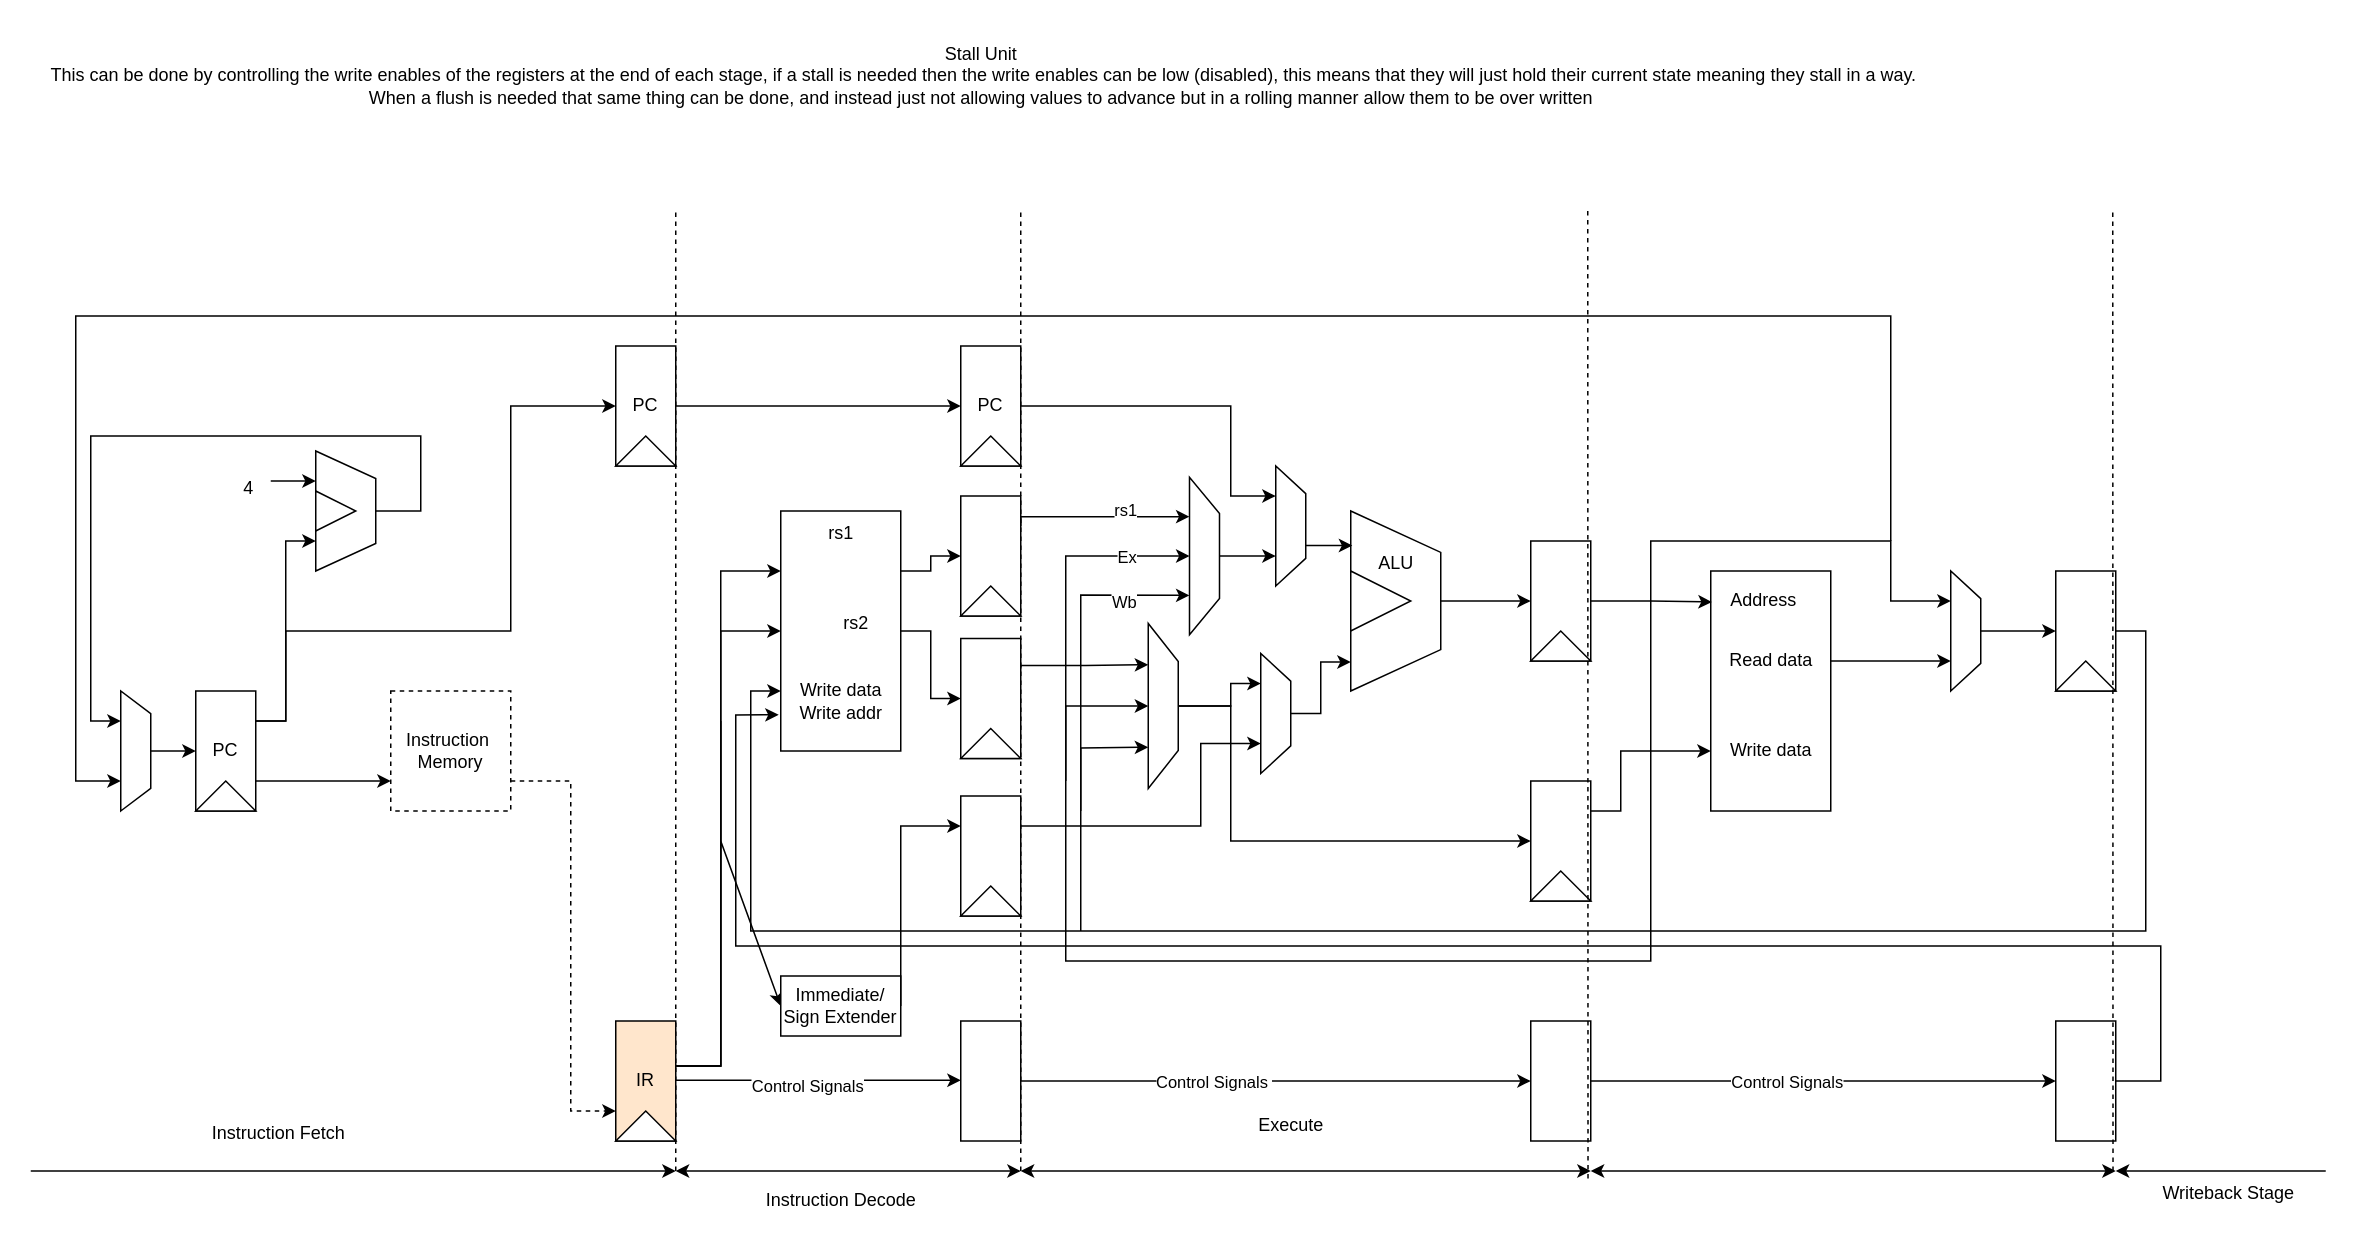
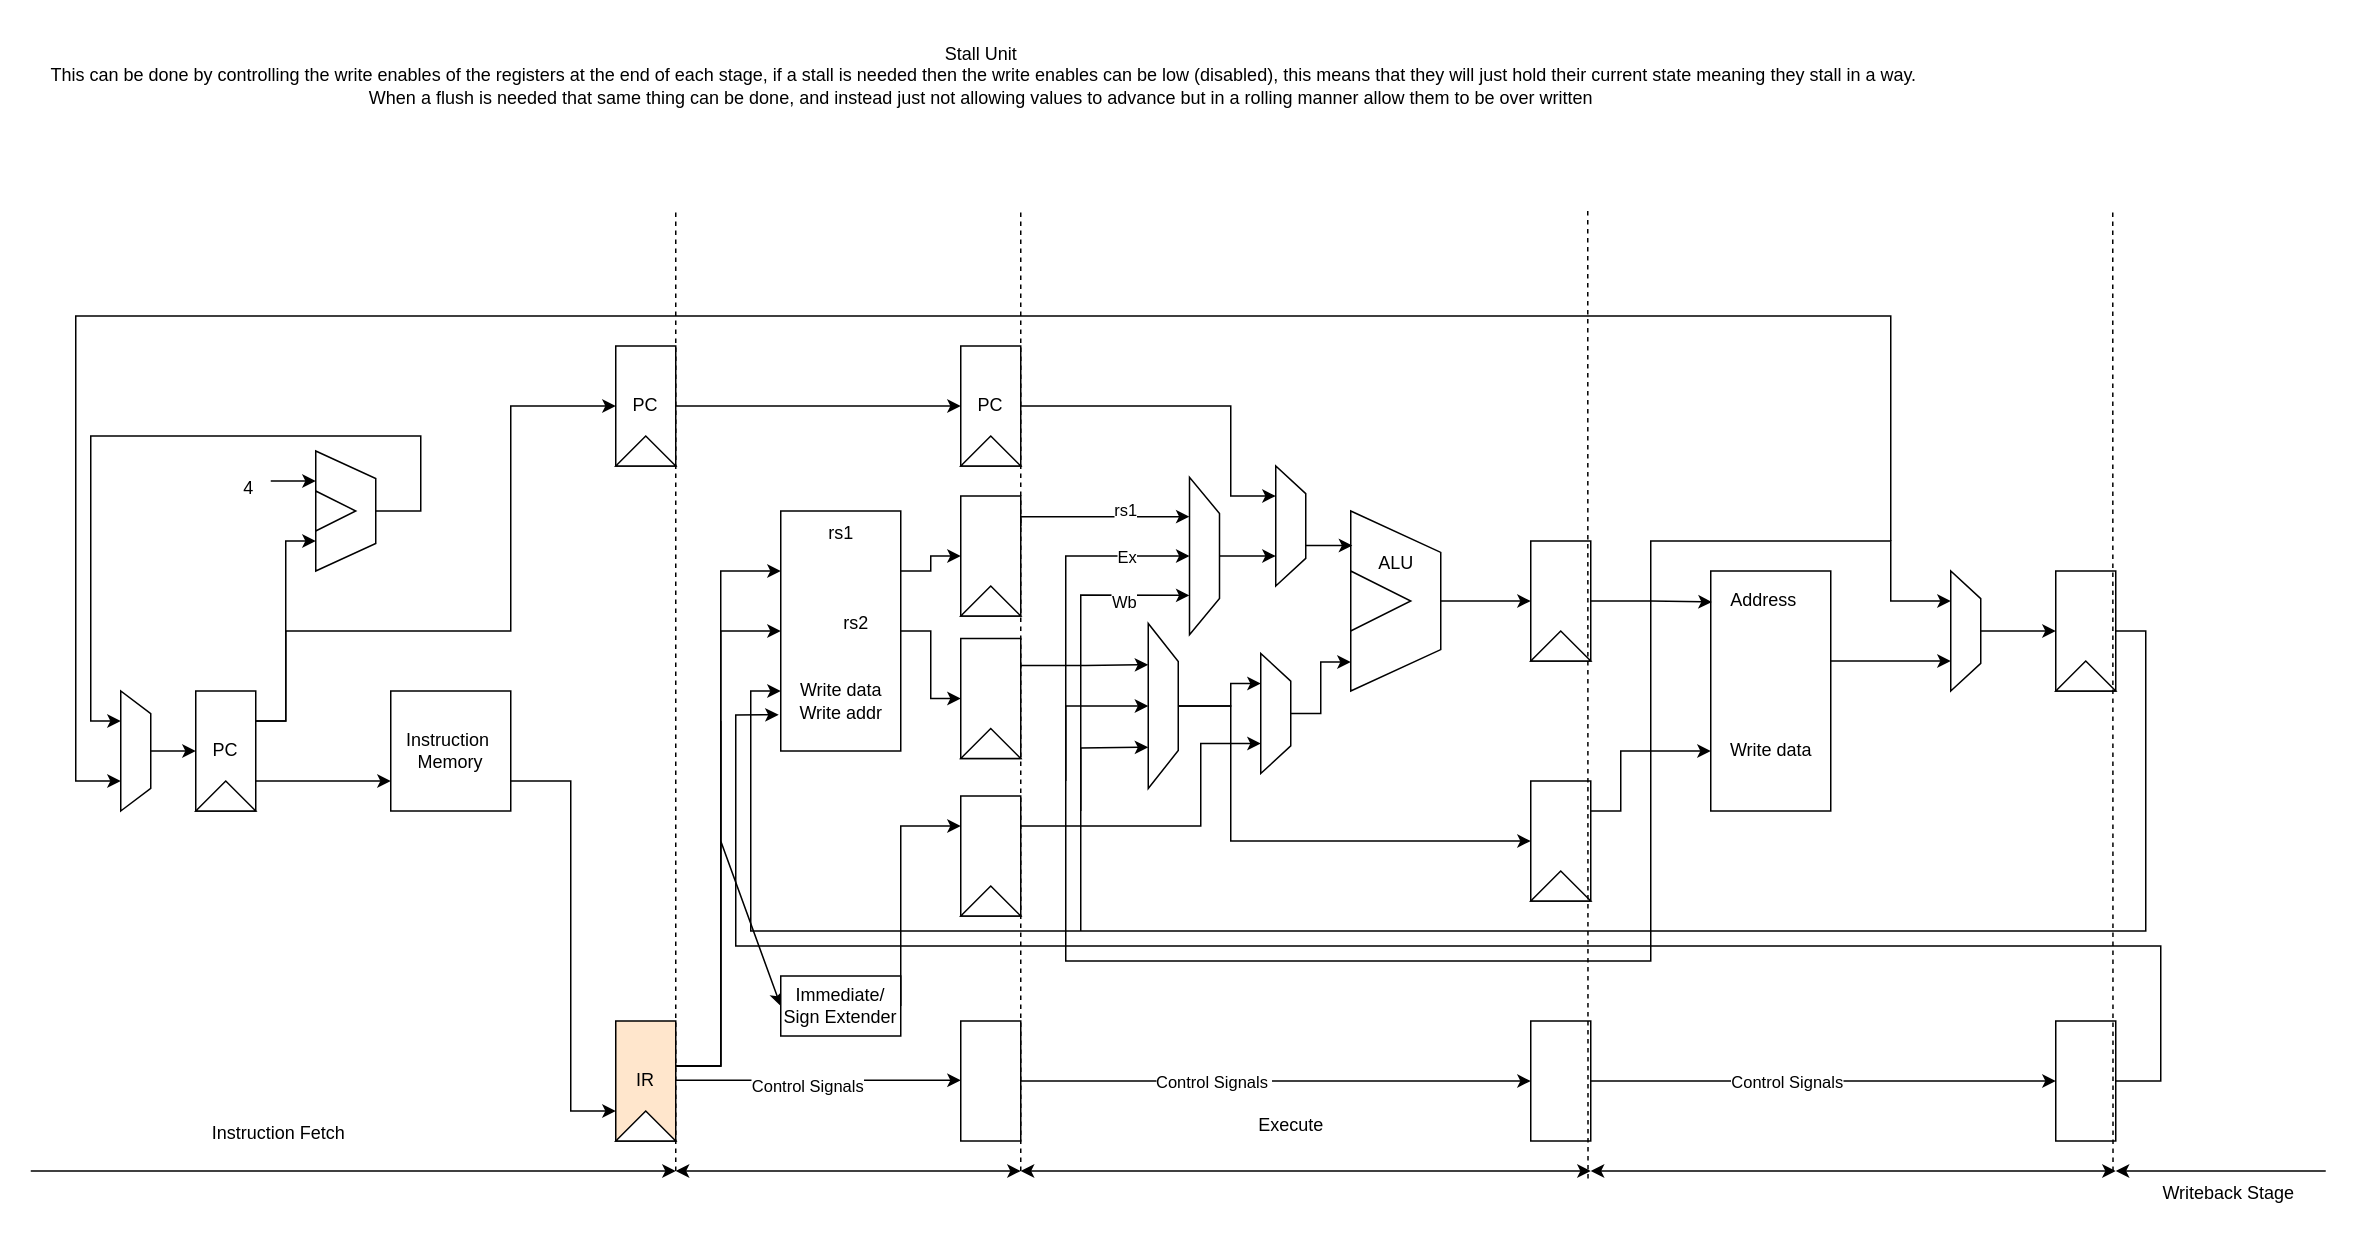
(1771, 661) -> none
(451, 751) -> (451, 751)
(571, 933) -> (571, 933)
(841, 1201) -> none
